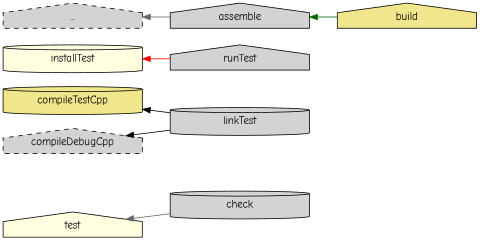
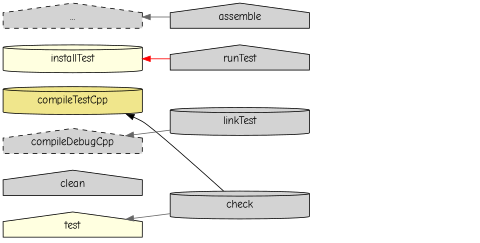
(407, 17) -> none
(160, 112) -> (180, 152)
(152, 132) -> (149, 133)
none -> (73, 184)
